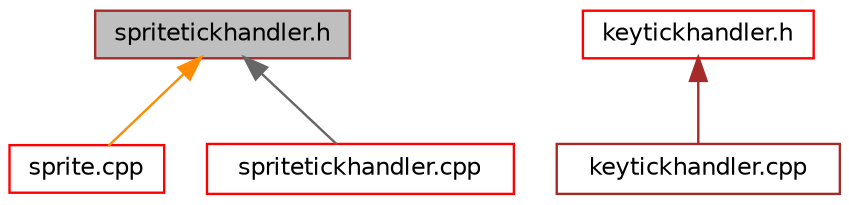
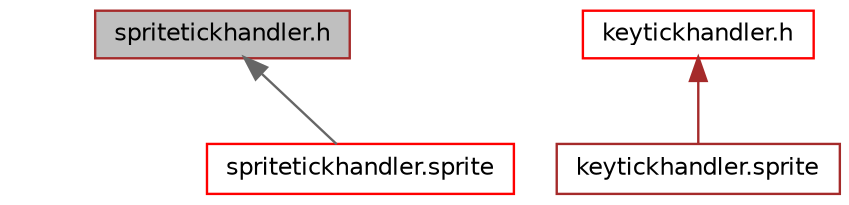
(87, 169) -> none
(360, 169) -> (360, 169)
(698, 169) -> (698, 169)
